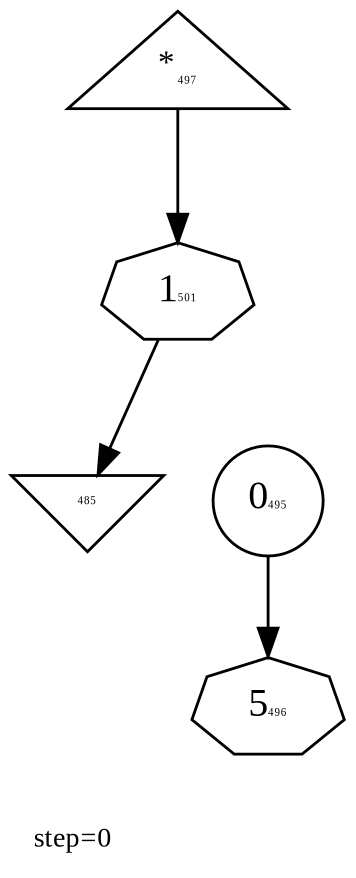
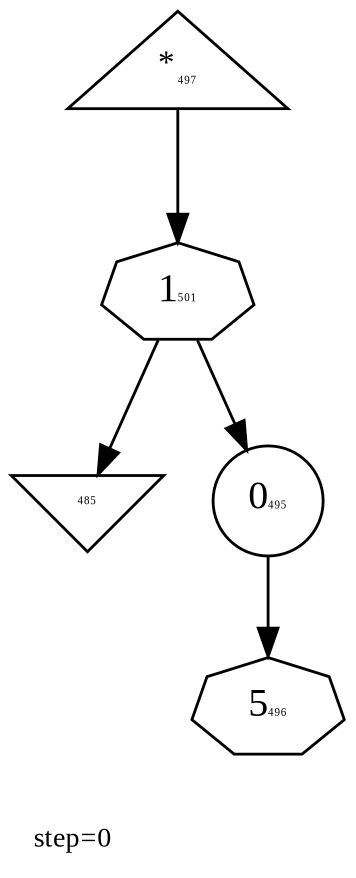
none -> (216, 382)
